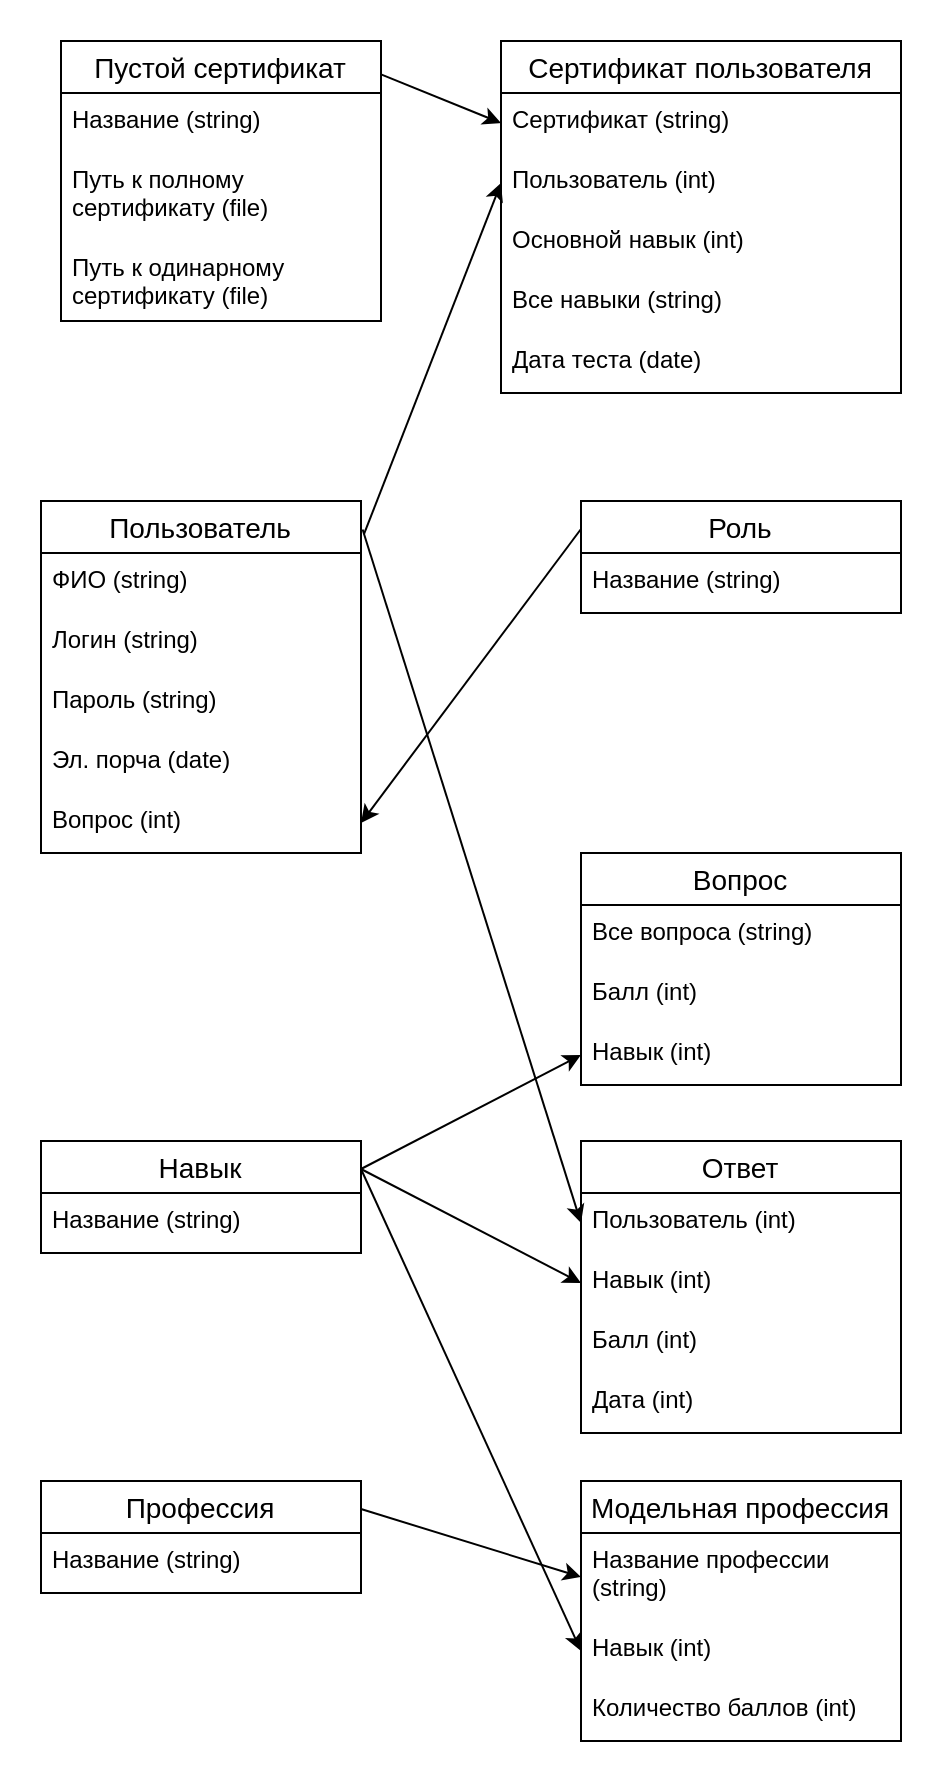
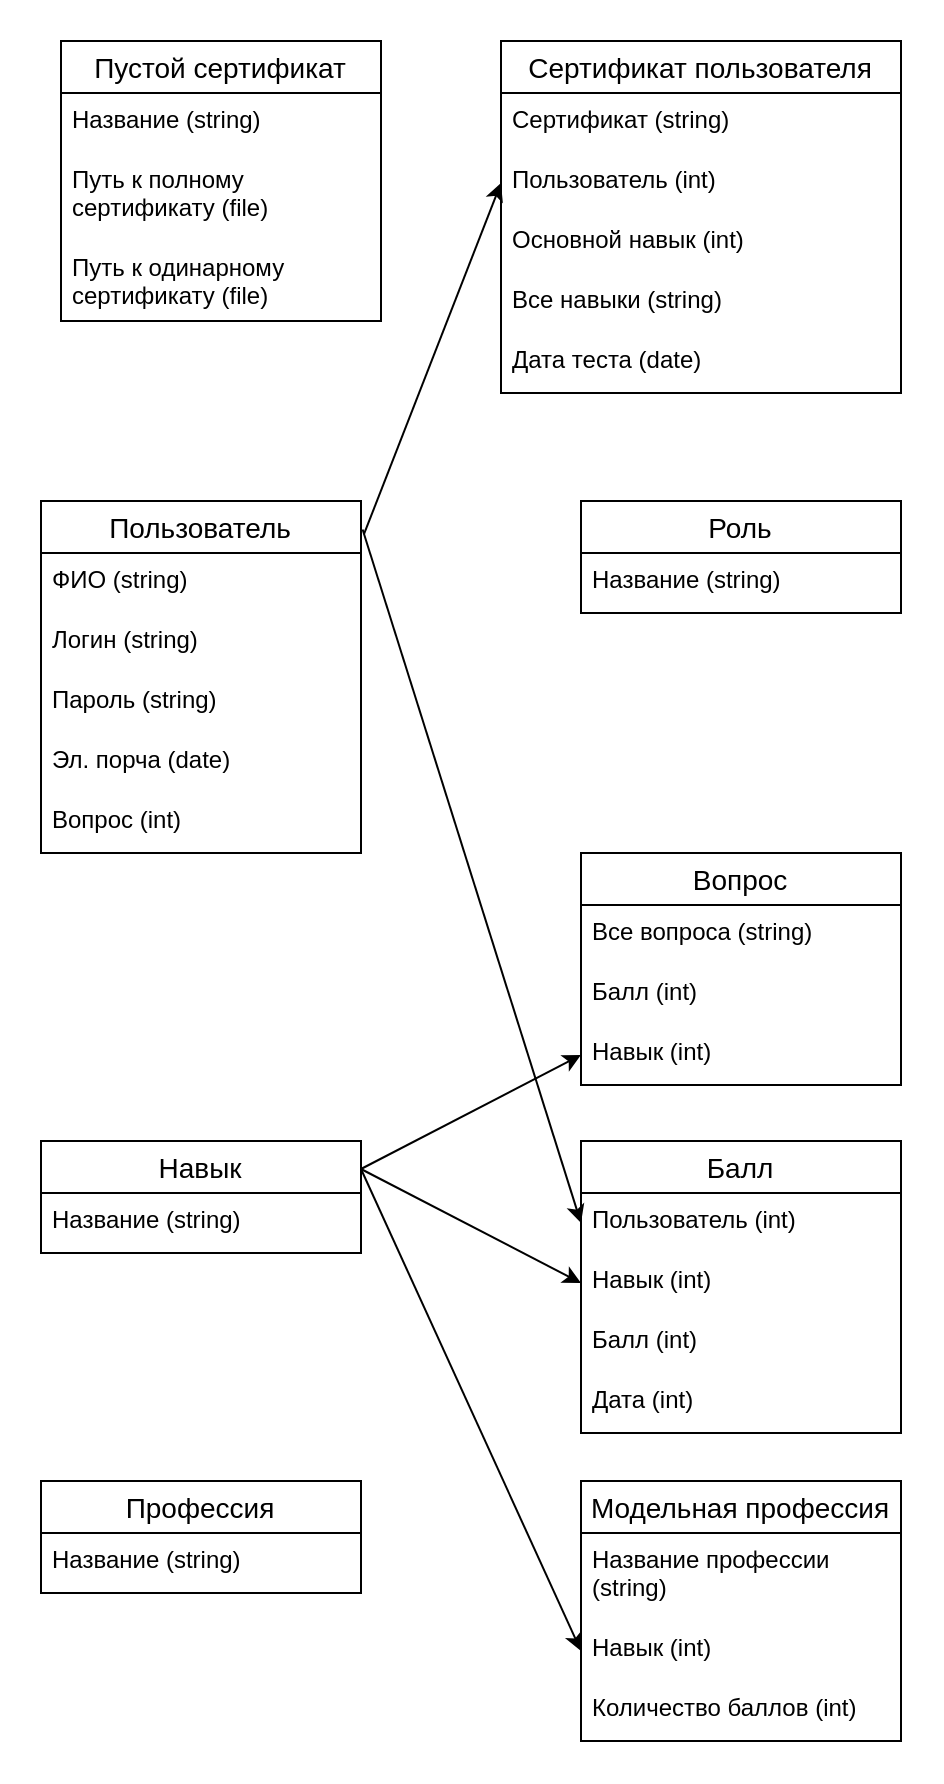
(435, 96) -> none
(505, 630) -> none
(740, 1169) -> (740, 1169)
(449, 1536) -> none
